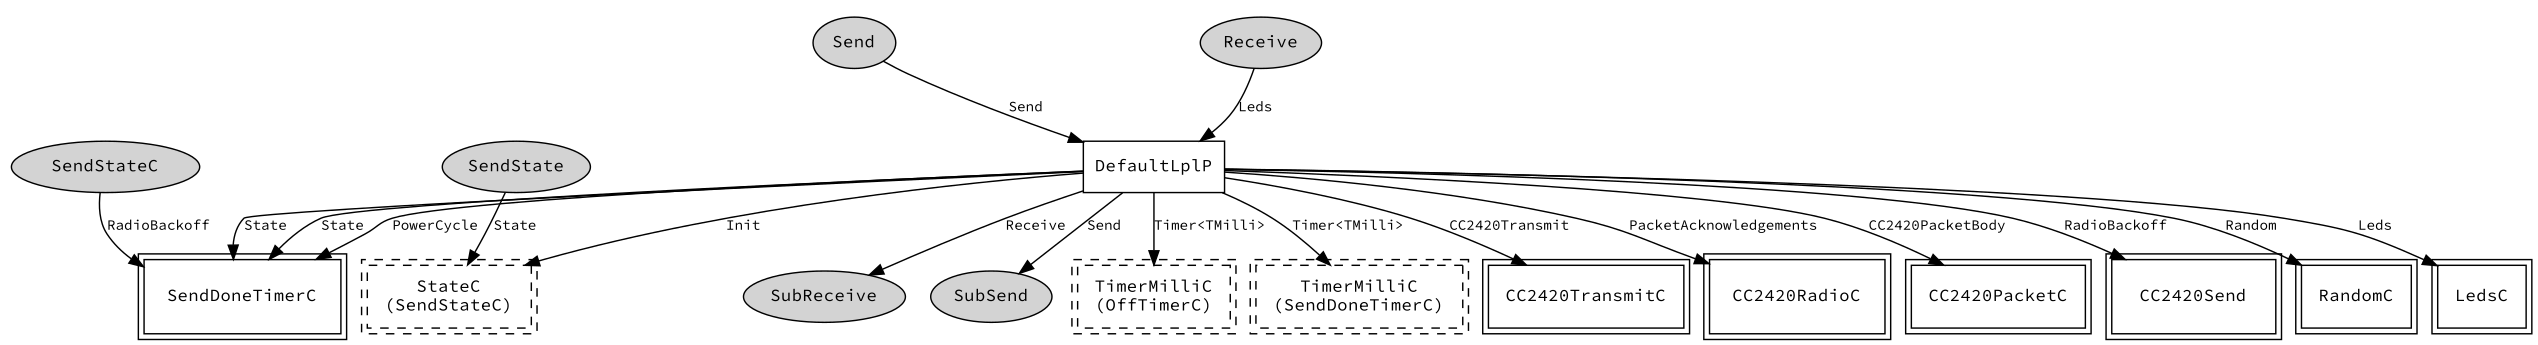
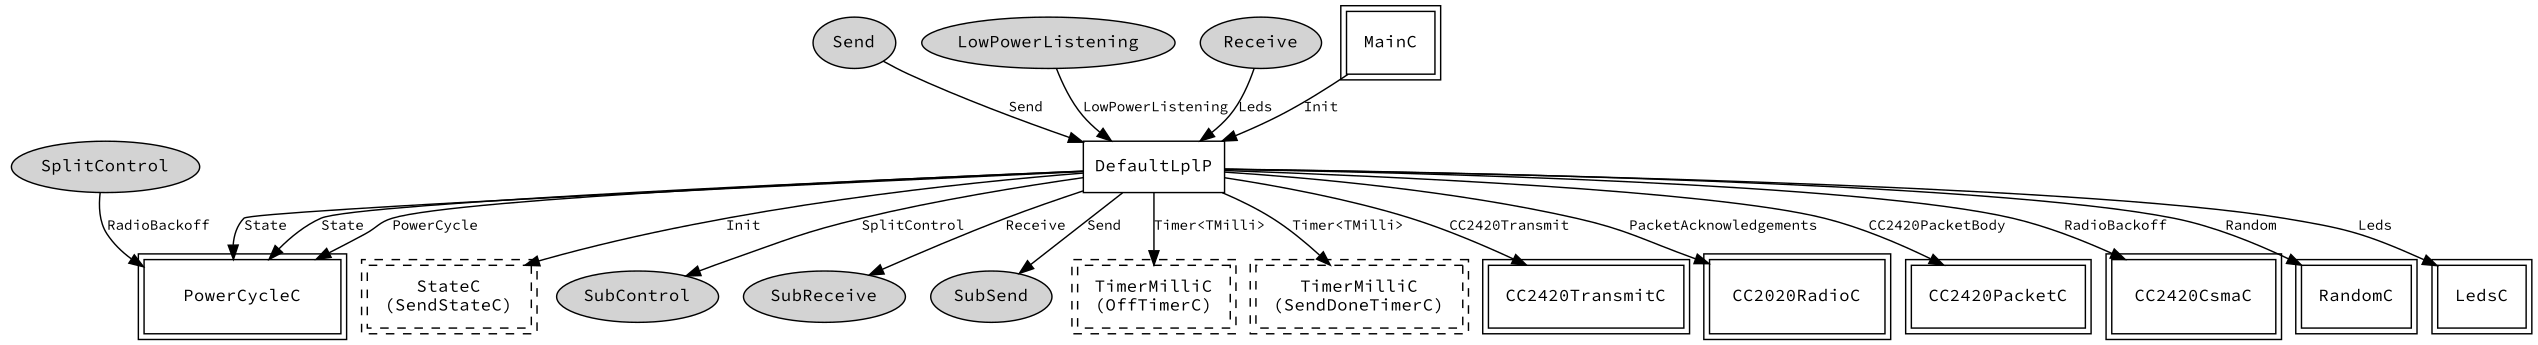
none -> (1048, 43)
none -> (1391, 43)
(106, 167) -> (106, 167)
(516, 167) -> none
(242, 297) -> (242, 297)
none -> (638, 297)
(1797, 297) -> (1797, 297)
(2194, 297) -> (2194, 297)
